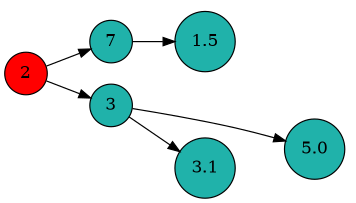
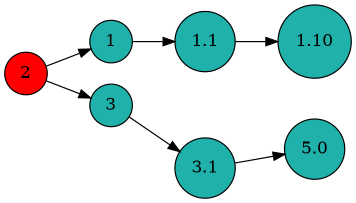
(111, 42) -> (111, 42)
(205, 42) -> (205, 42)
none -> (315, 42)
(204, 121) -> (254, 160)
